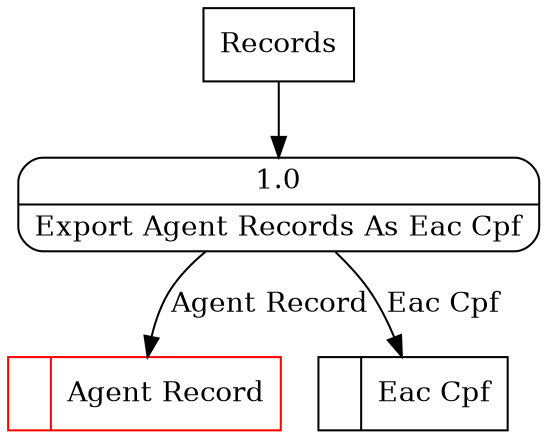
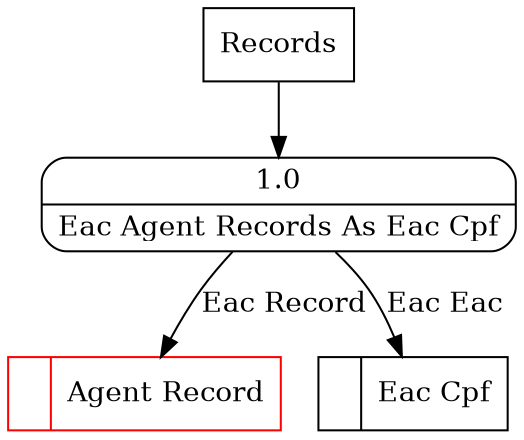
(279, 227) -> (279, 227)
(270, 304) -> (285, 304)
(444, 304) -> (446, 304)
